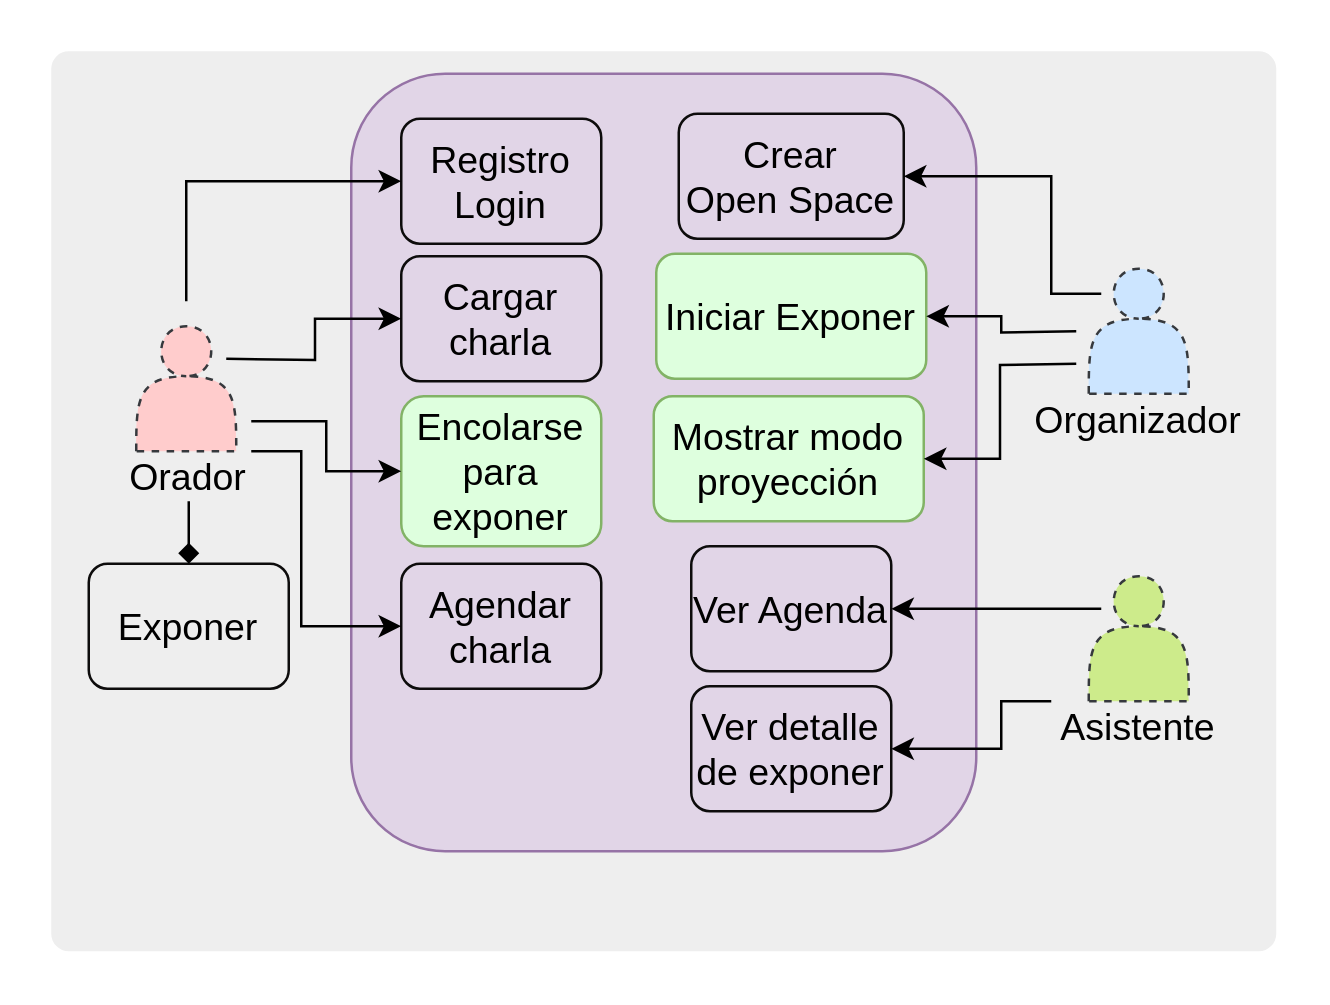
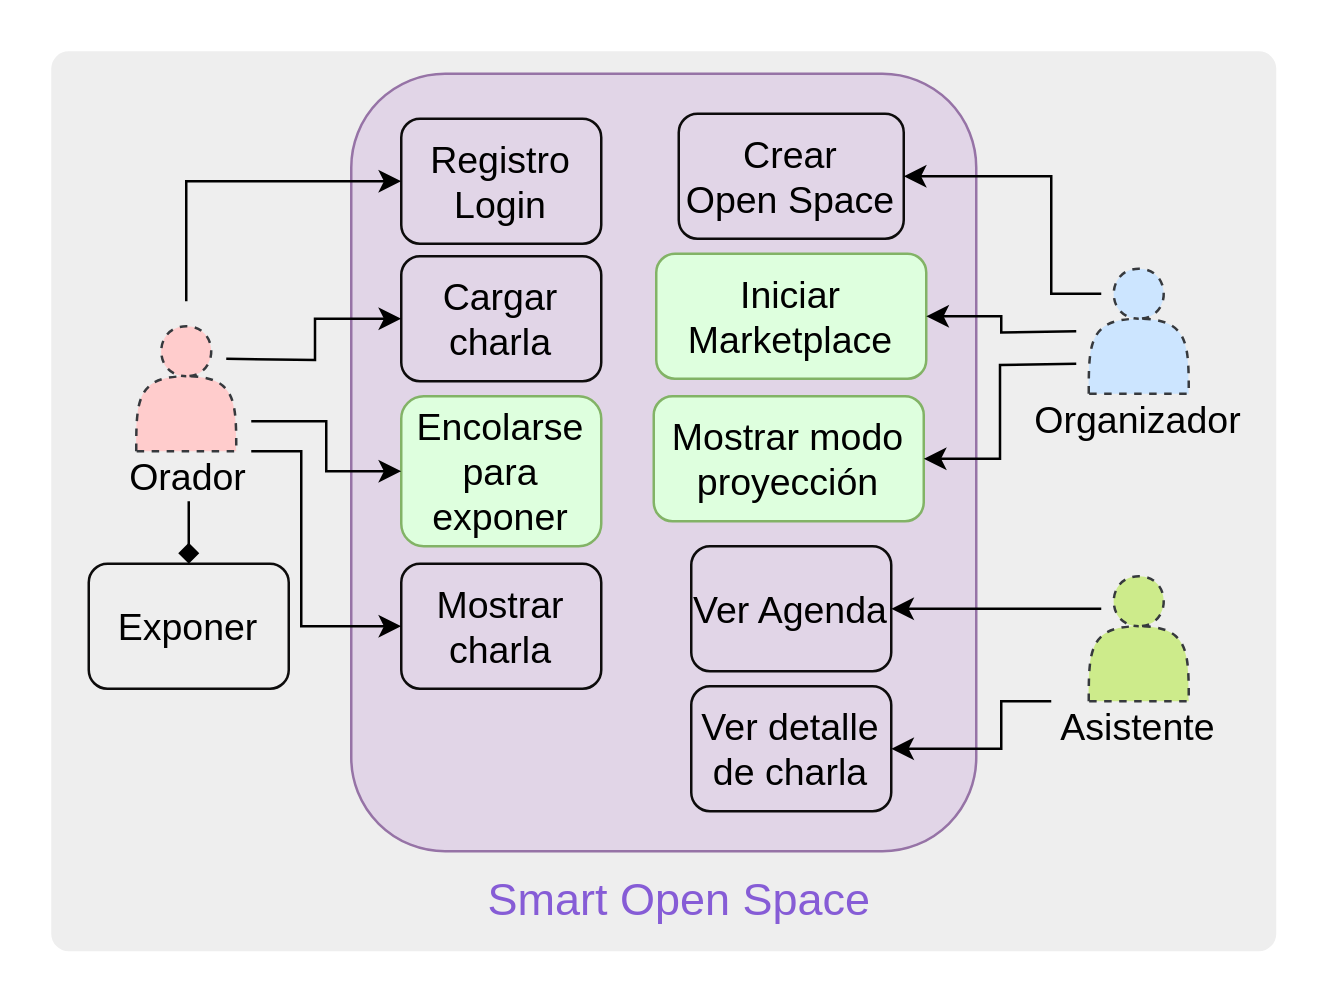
(791, 316) -> (791, 316)
(501, 626) -> (501, 626)
(791, 749) -> (791, 749)
none -> (679, 901)
